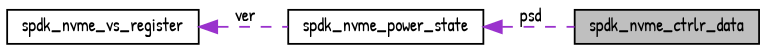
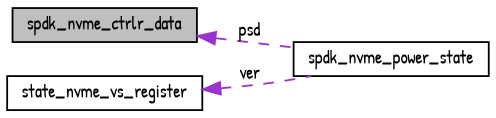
(103, 27) -> (105, 93)
(538, 27) -> (254, 43)
